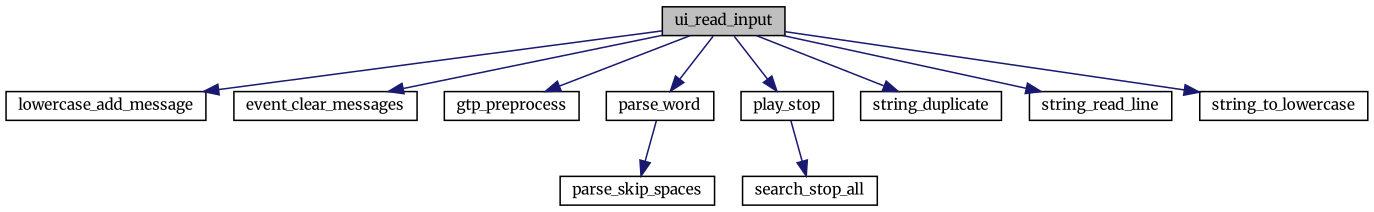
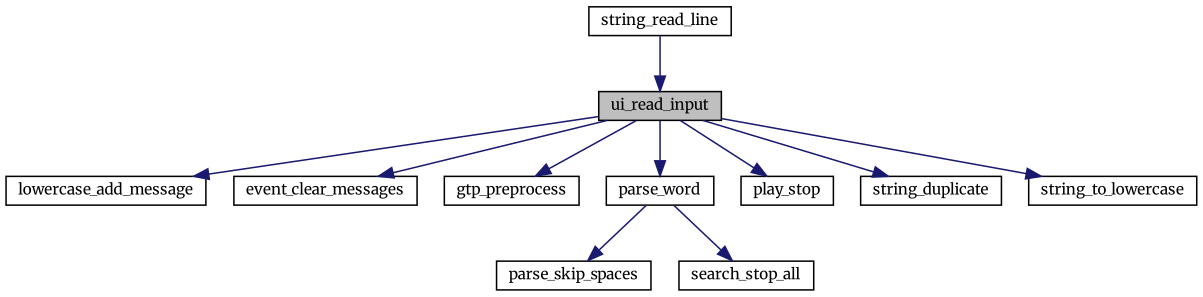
(905, 62) -> (660, 56)
(797, 141) -> (697, 228)
